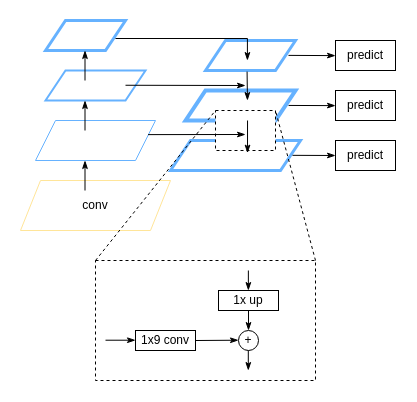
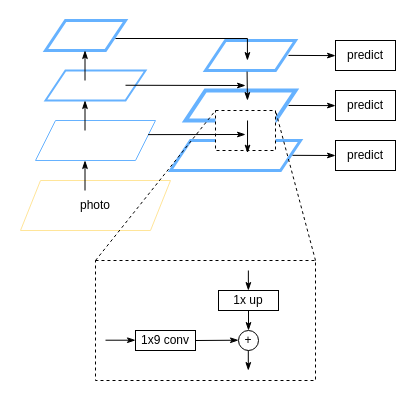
(96, 206) -> (96, 206)
